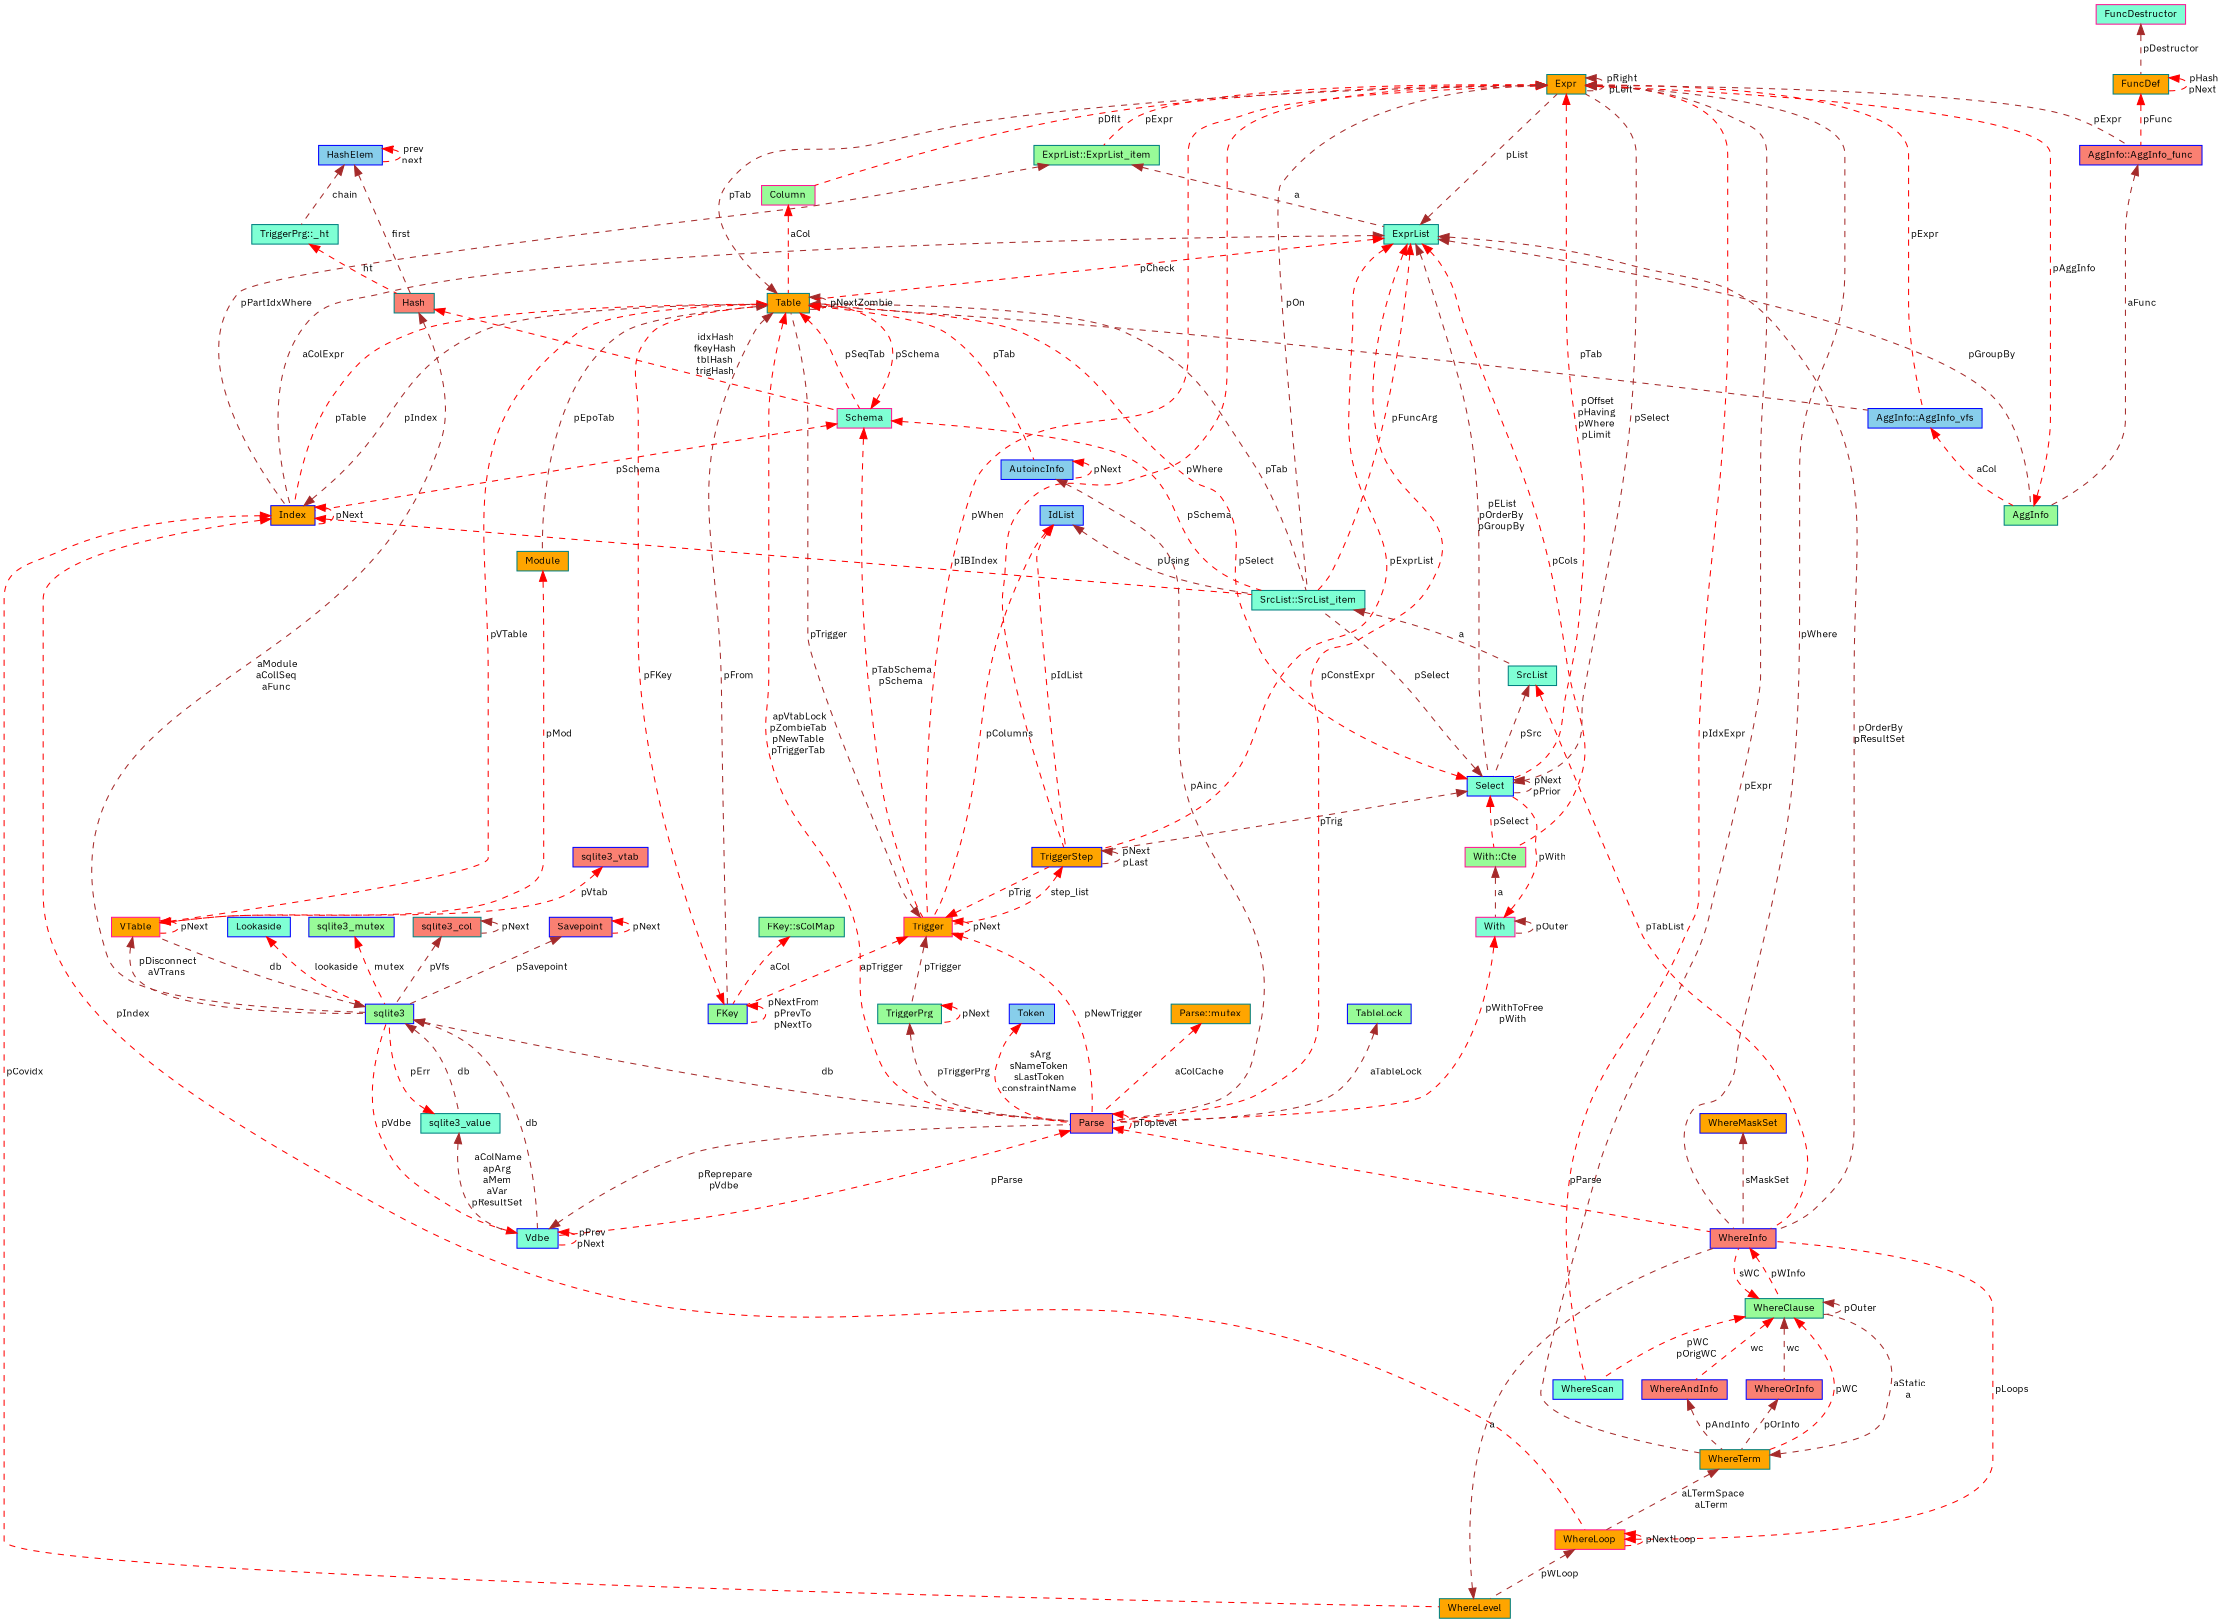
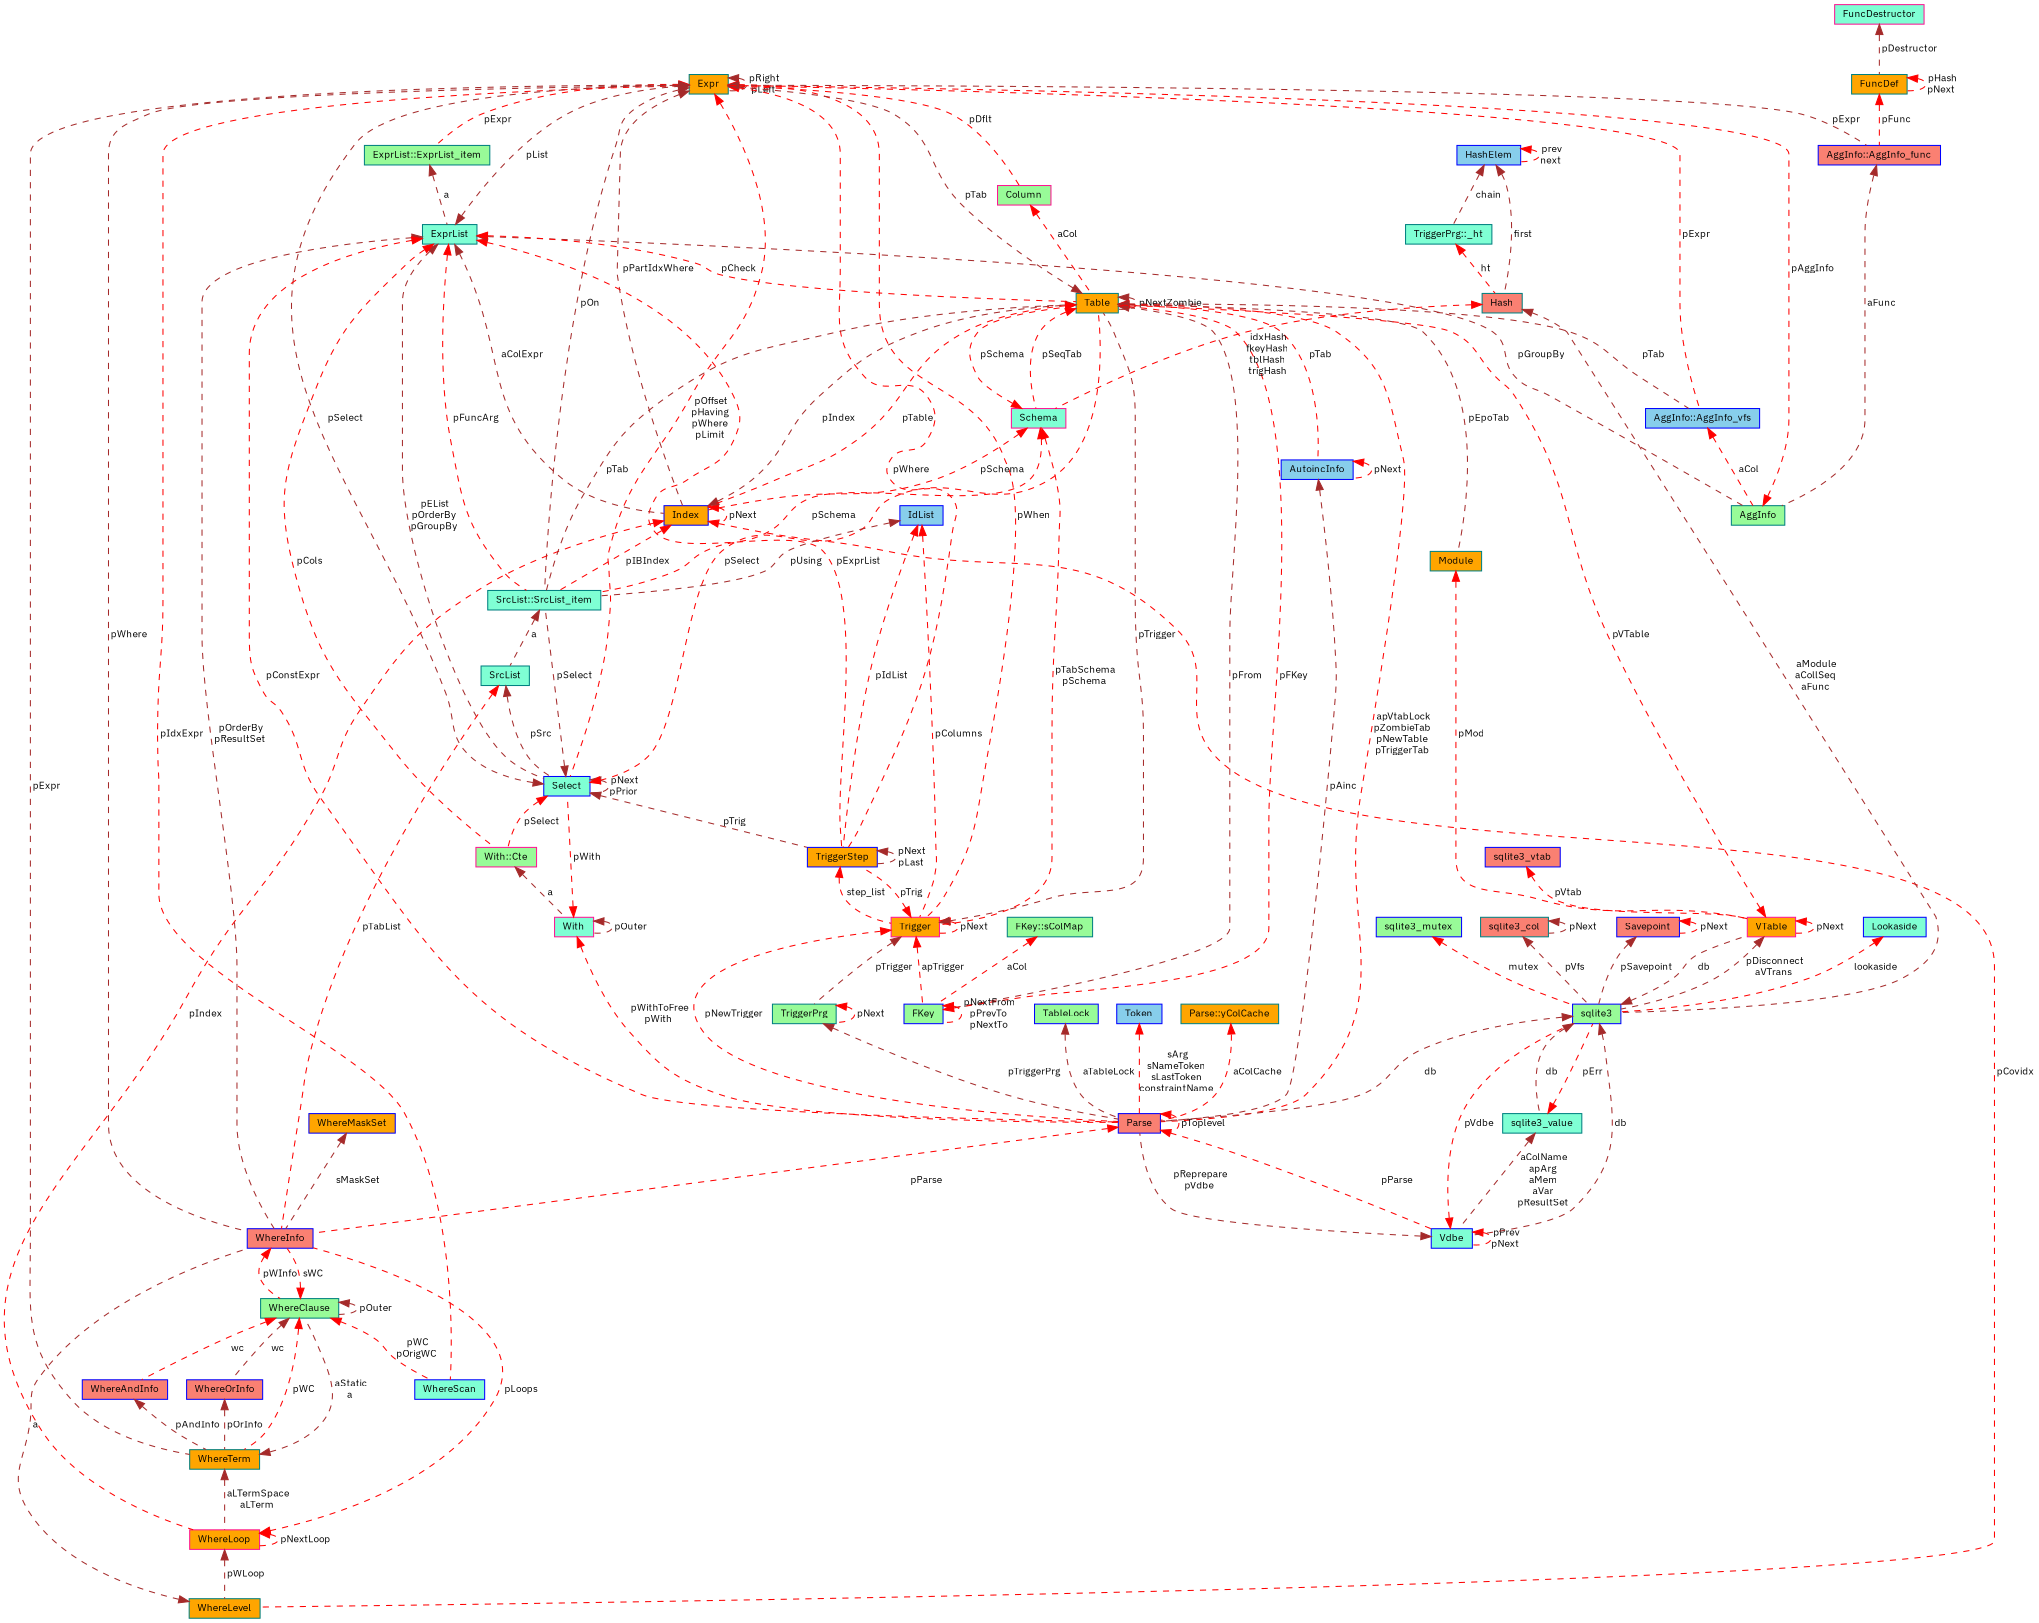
(522, 242) -> (618, 279)
(1211, 1014) -> (1230, 1014)
